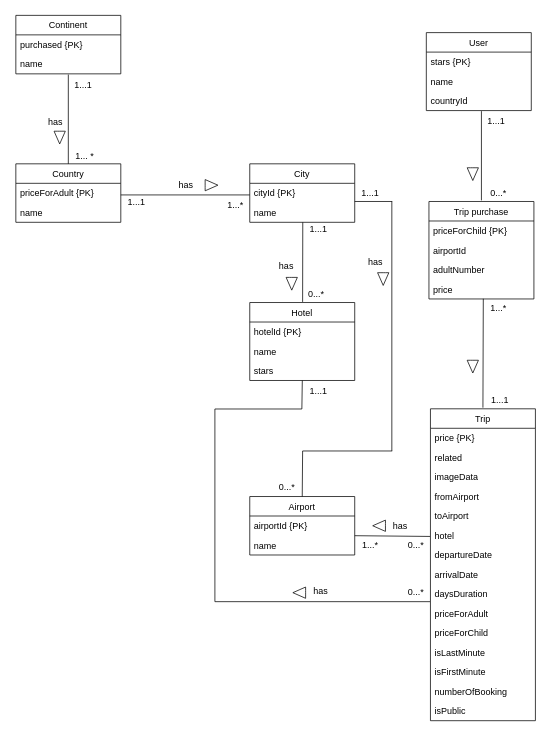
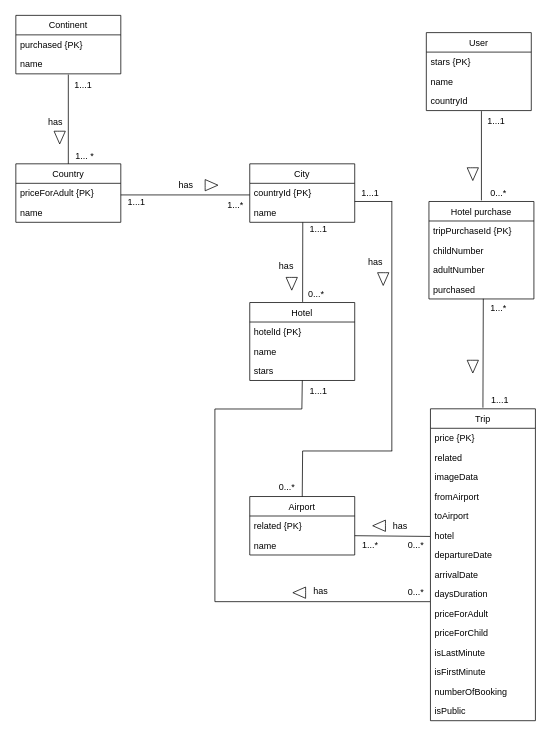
(279, 194) -> (288, 194)
(481, 212) -> (481, 212)
(474, 231) -> (479, 231)
(455, 251) -> (459, 251)
(445, 290) -> (456, 290)
(287, 526) -> (282, 526)
